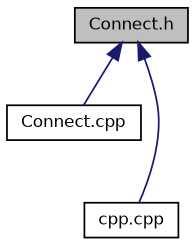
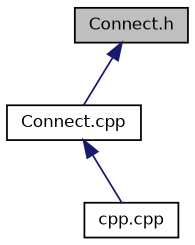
(158, 131) -> (107, 179)
